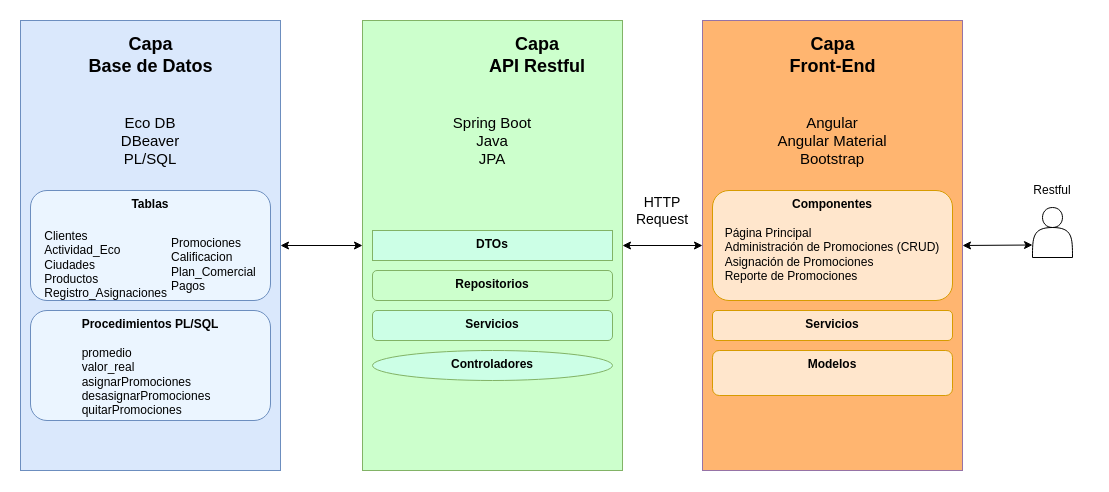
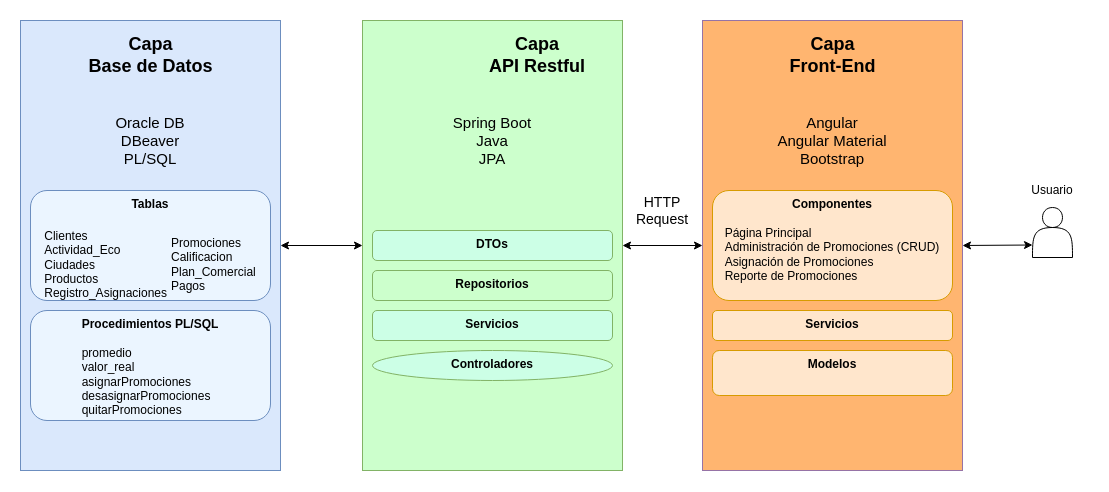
(151, 141) -> (151, 141)
(1053, 191) -> (1053, 191)
(493, 246) -> (493, 246)
